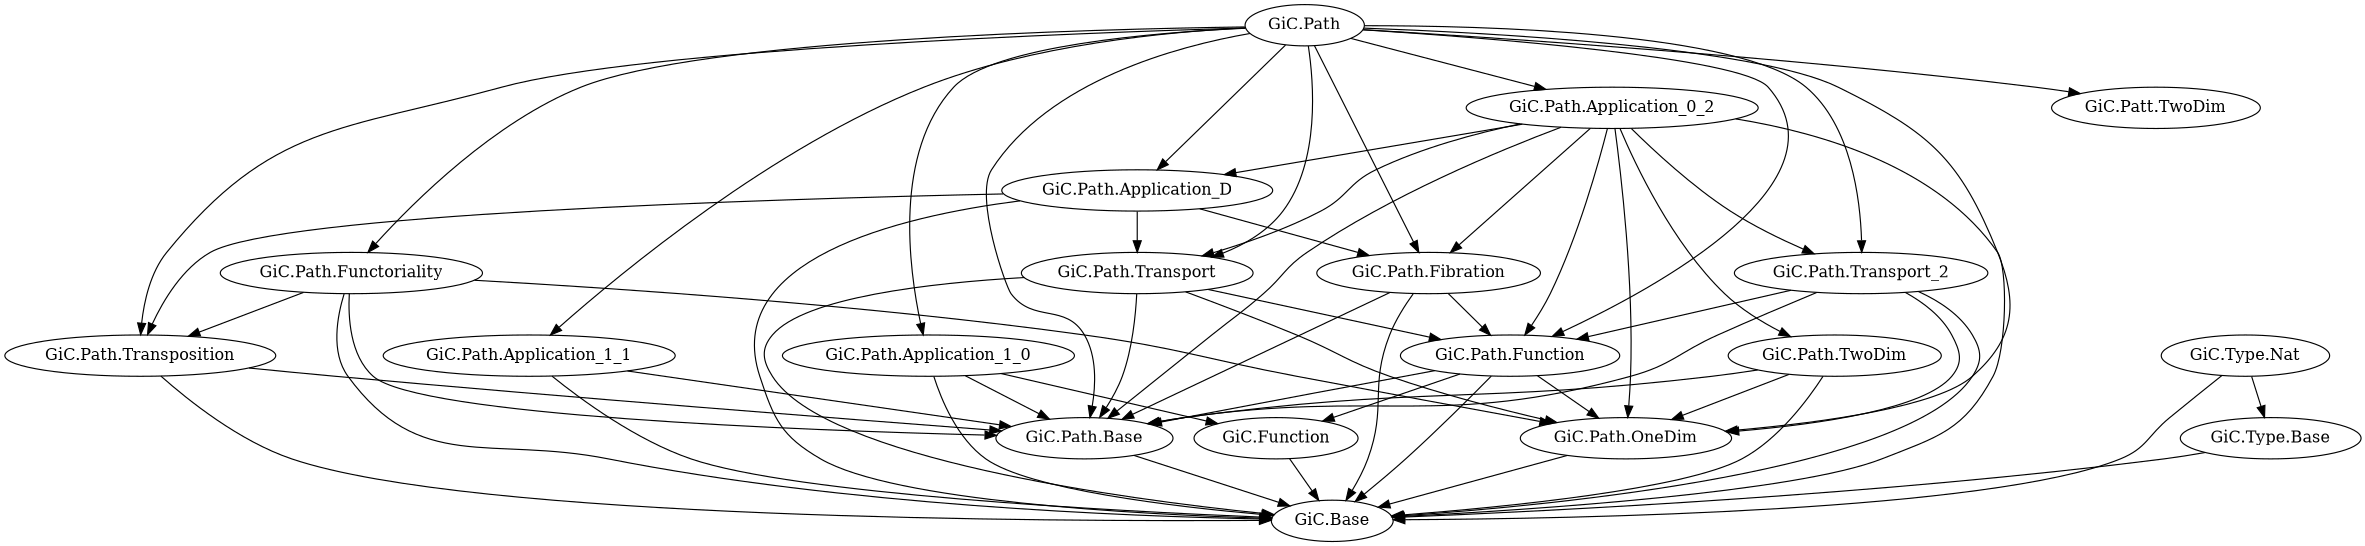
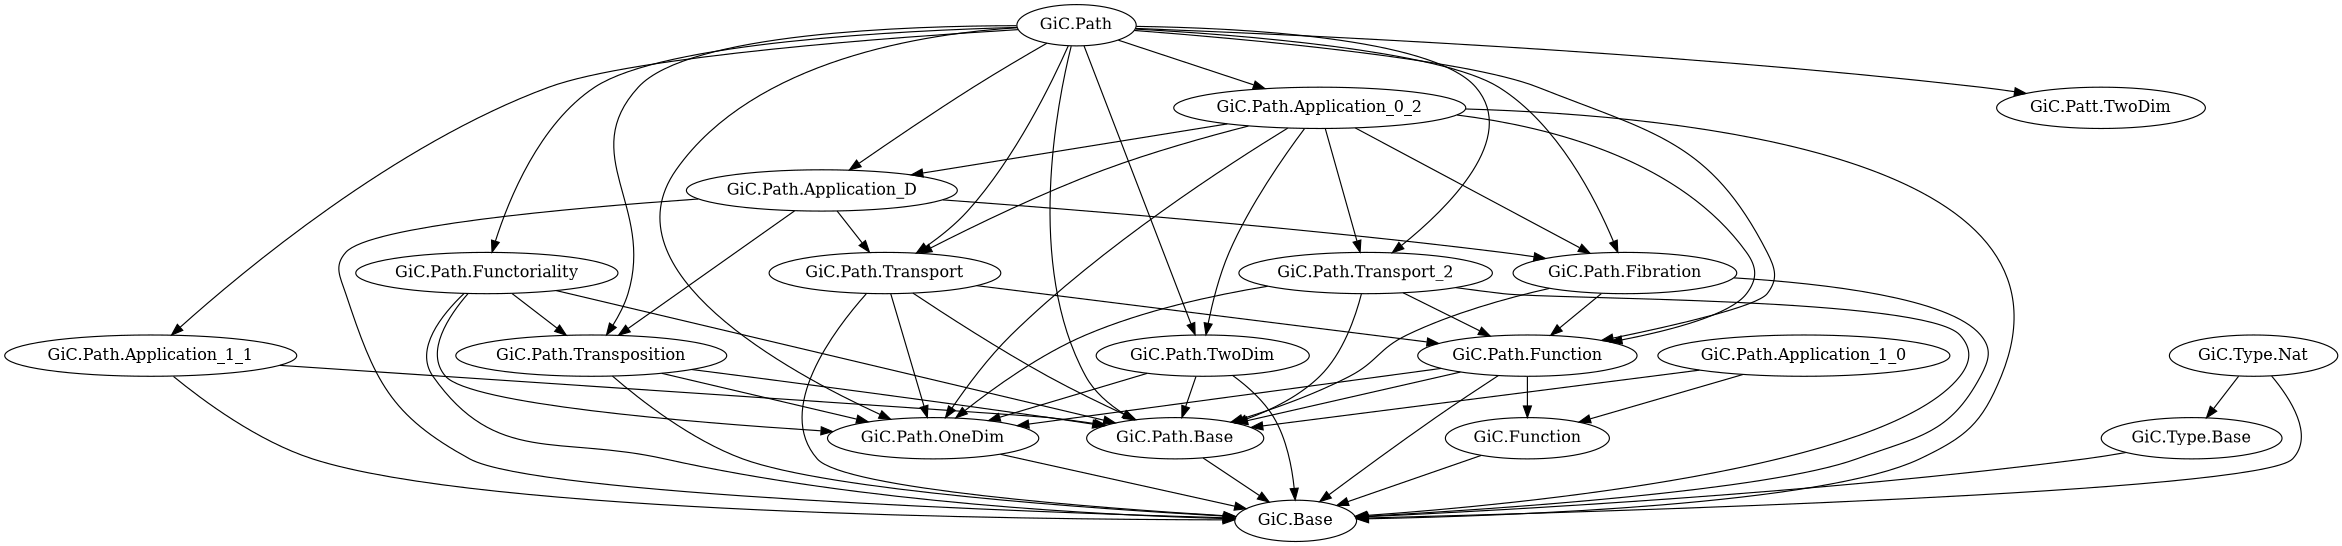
(954, 87) -> (1137, 185)
(1333, 235) -> none
none -> (725, 388)
(1000, 466) -> none
